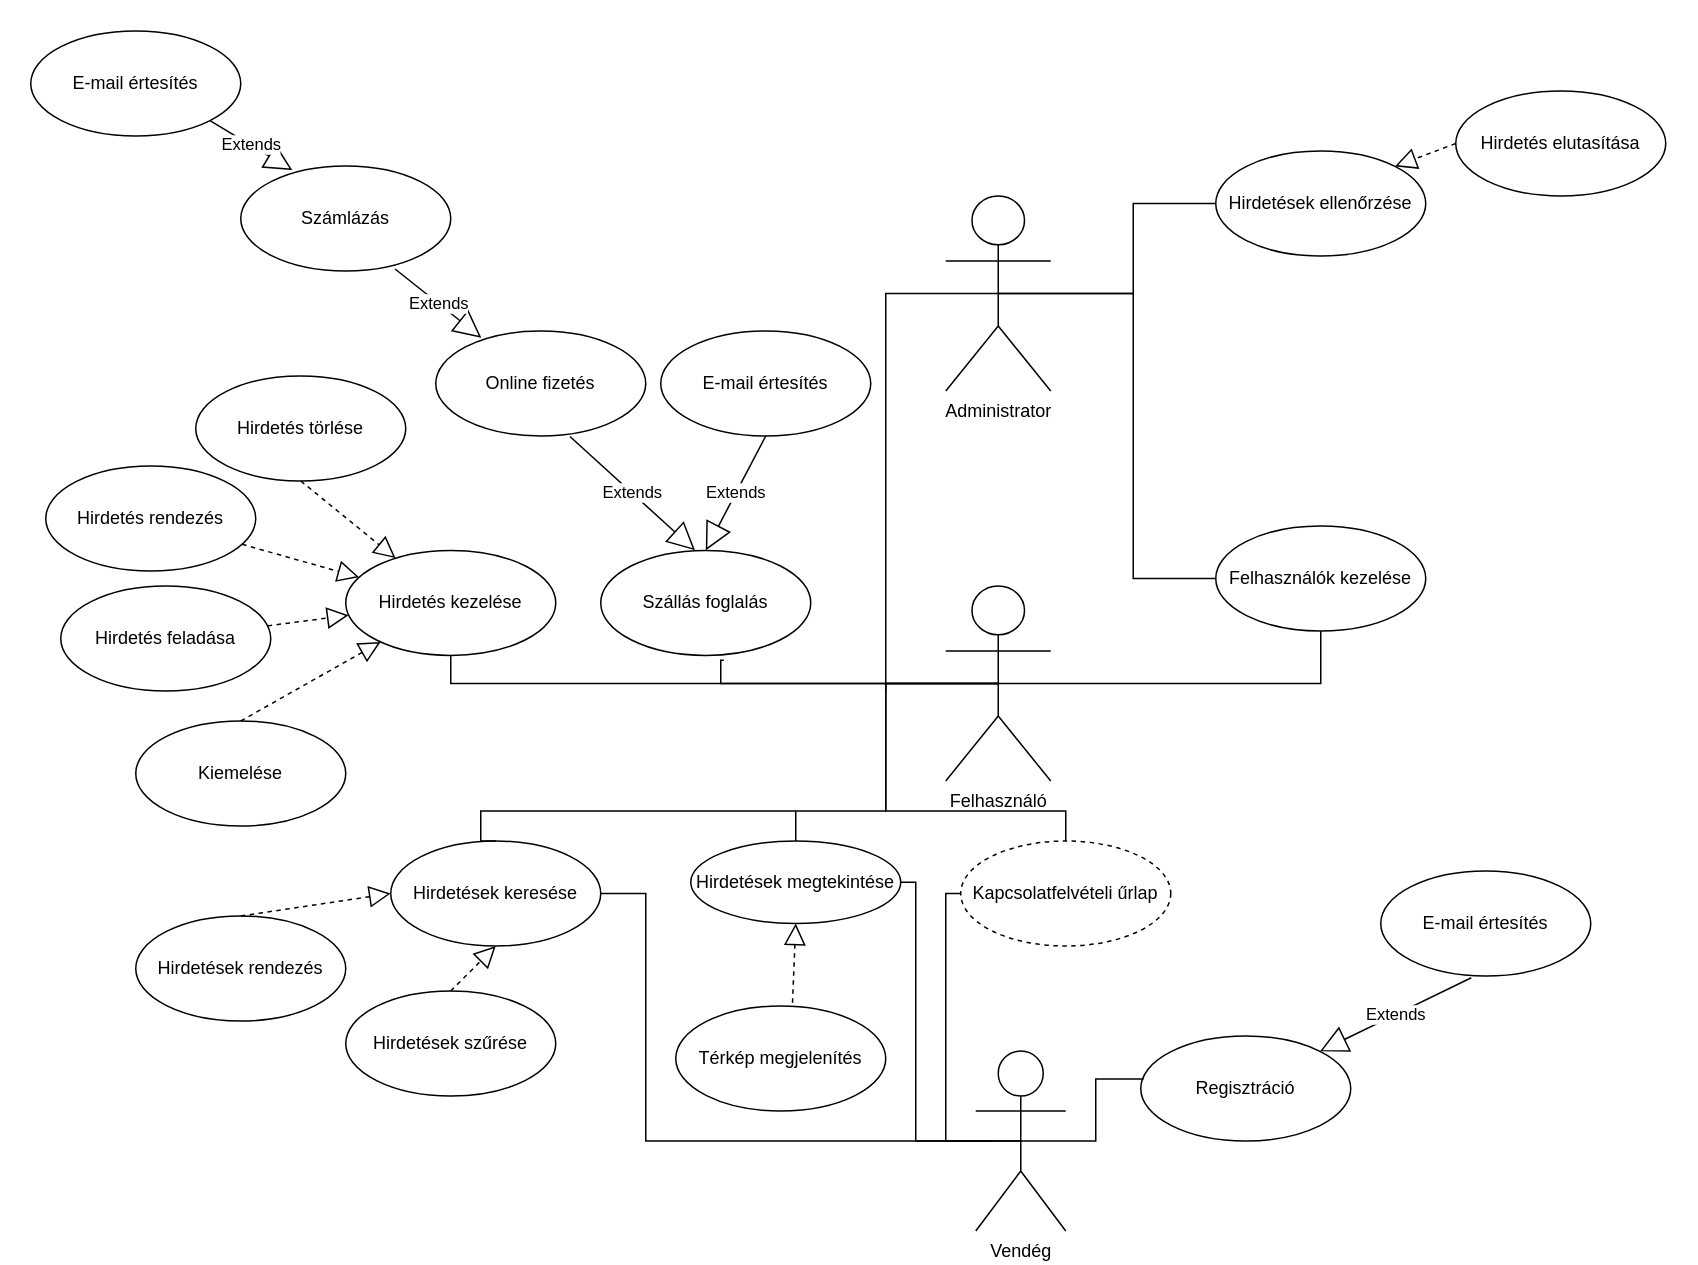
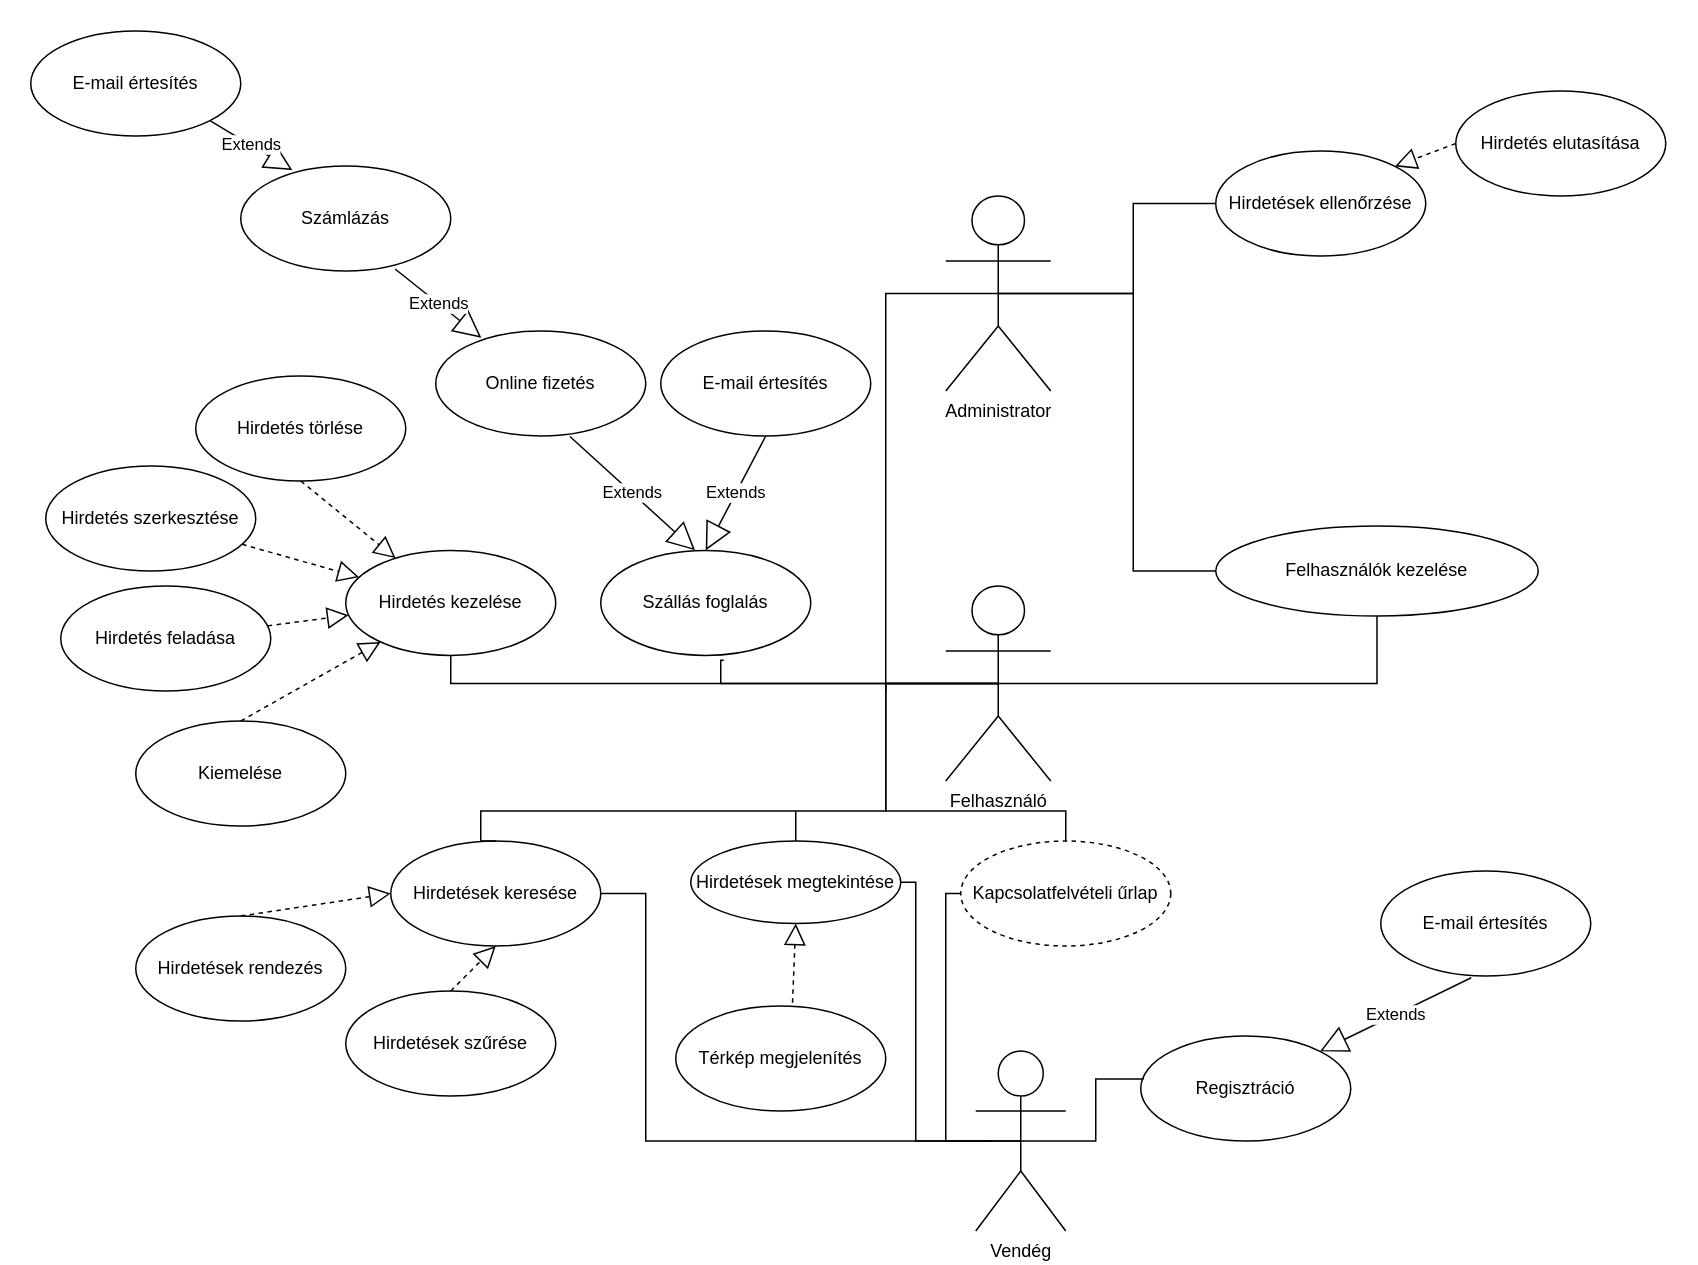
(151, 518) -> (151, 518)
(1321, 578) -> (1377, 571)
